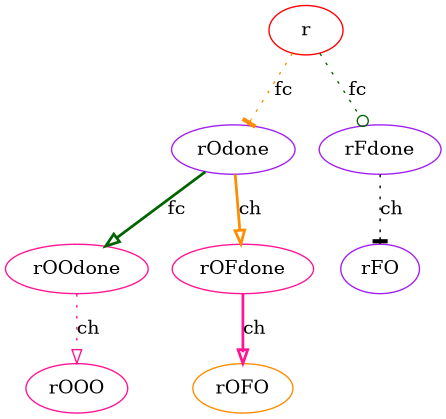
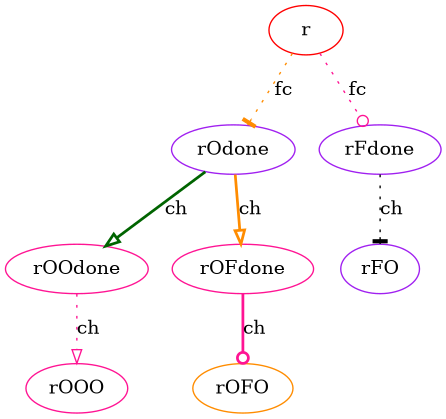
(340, 85) -> (340, 85)
(176, 209) -> (176, 209)
(243, 323) -> (243, 323)
